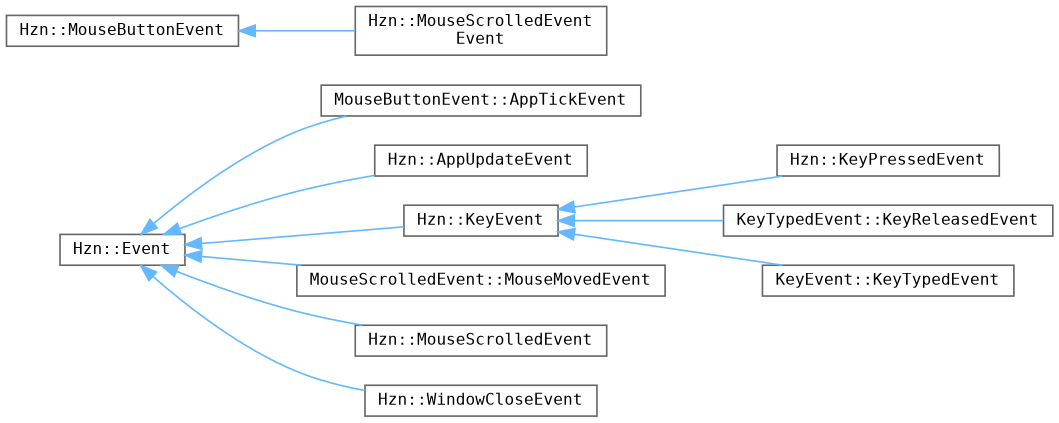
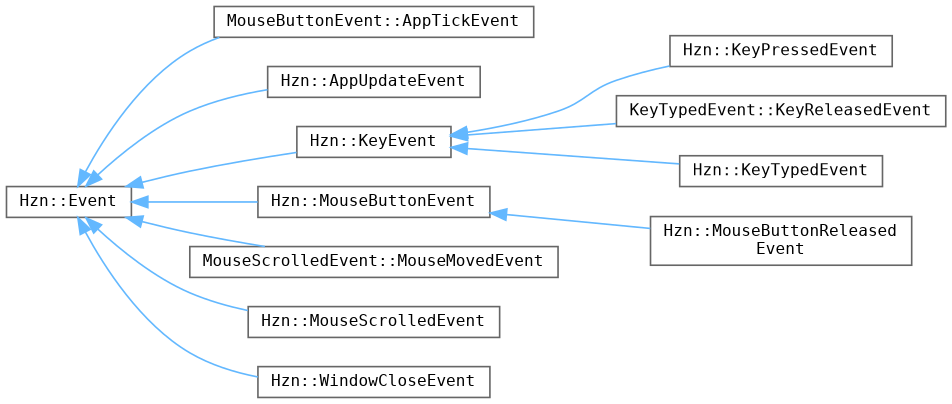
(481, 31) -> (781, 241)
none -> (203, 202)
(888, 281) -> (781, 171)
